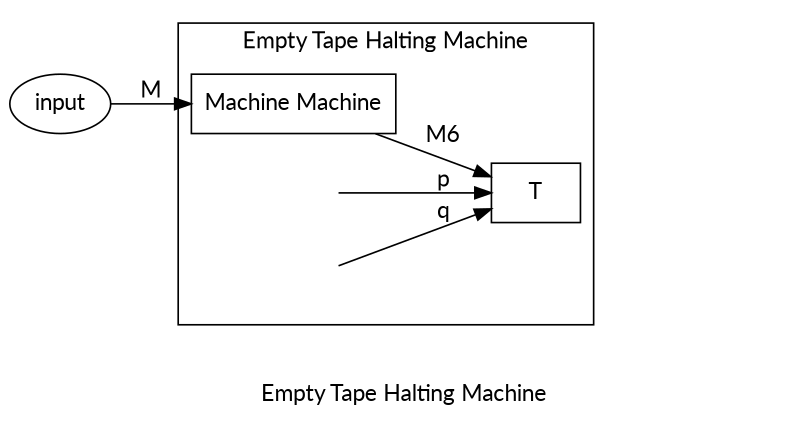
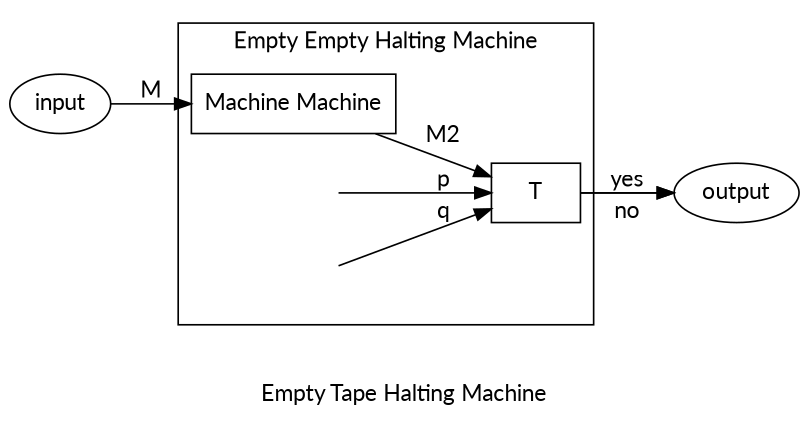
(386, 42) -> (386, 42)
(444, 136) -> (444, 136)
none -> (737, 193)
